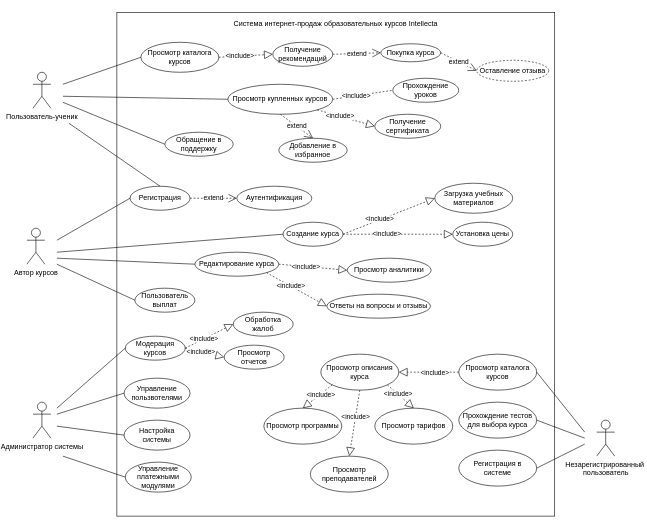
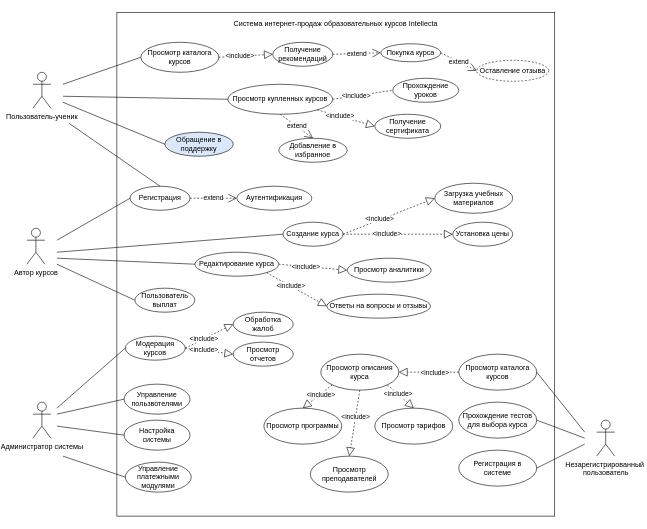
(199, 144) -> (199, 144)
(254, 357) -> (263, 354)
(157, 393) -> (157, 399)
